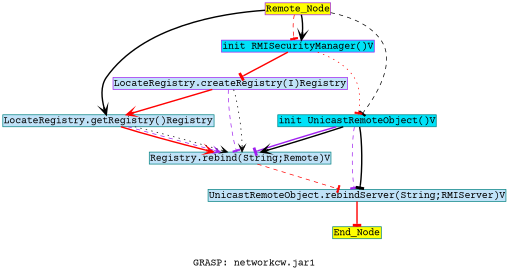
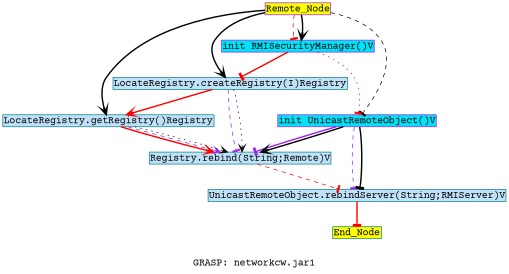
none -> (223, 31)
(230, 83) -> (230, 83)
(357, 121) -> (357, 121)
